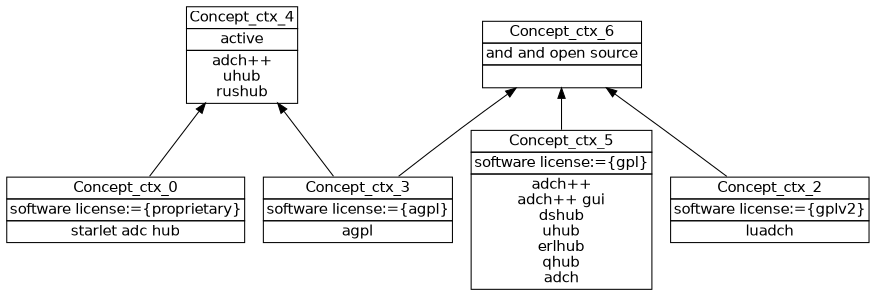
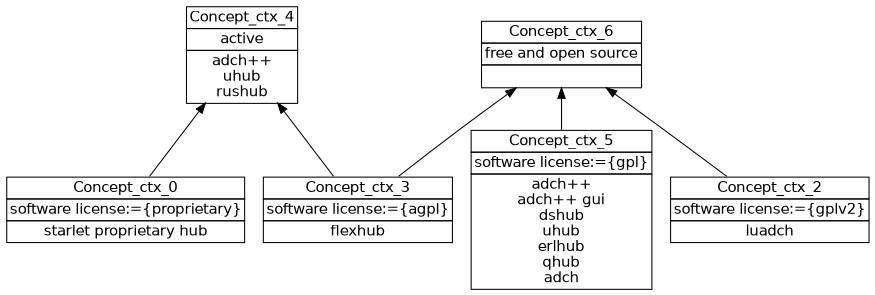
(562, 54) -> (562, 54)
(126, 231) -> (126, 231)
(358, 231) -> (358, 231)
